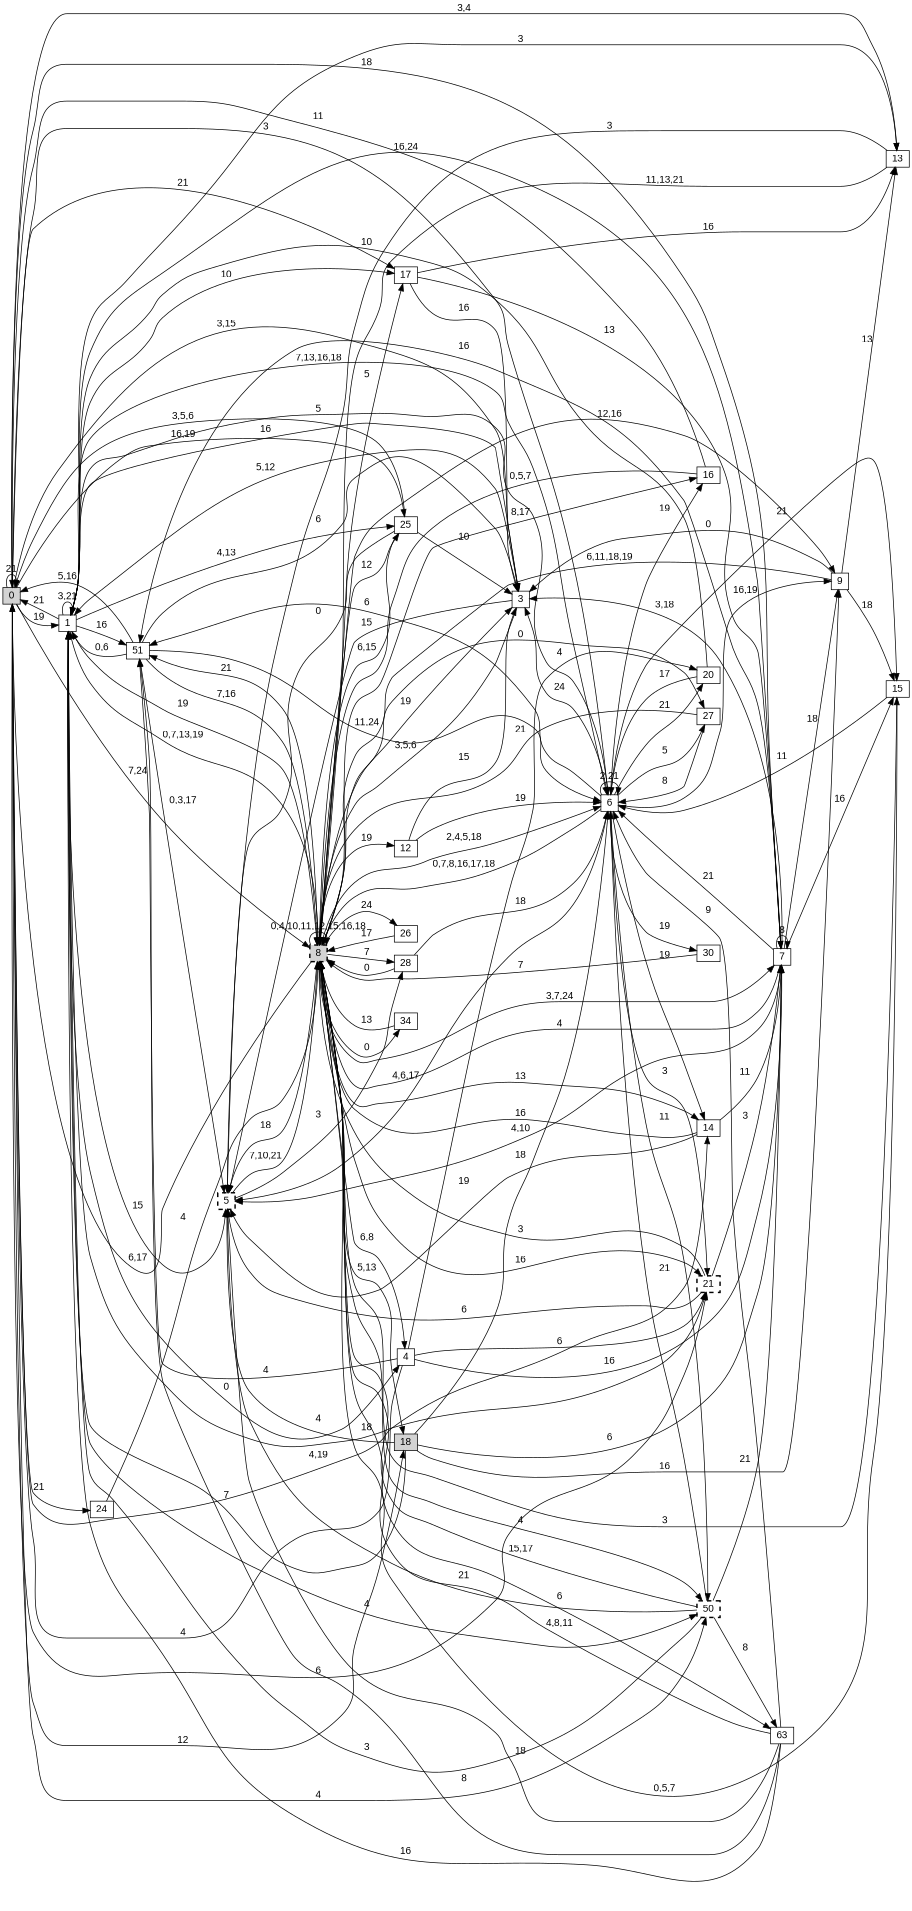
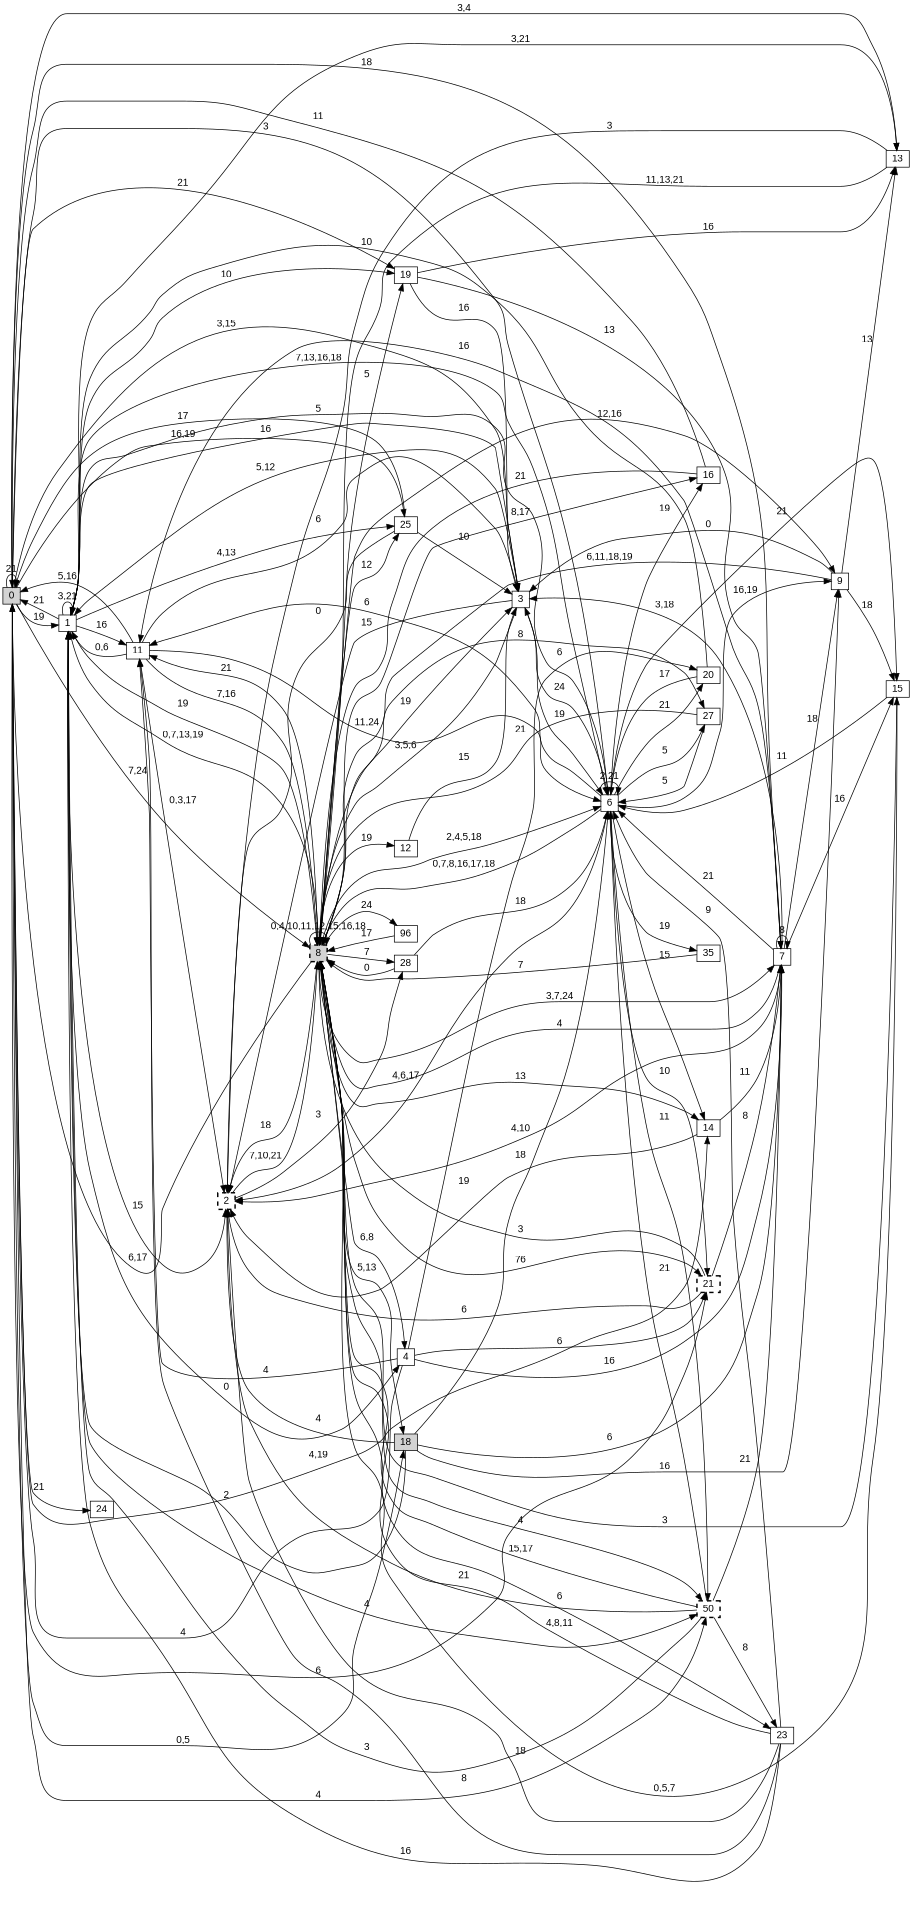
(521, 39) -> (521, 39)
(565, 203) -> none
(406, 275) -> (406, 275)
(183, 416) -> (183, 416)
(521, 476) -> (521, 476)
(521, 634) -> (521, 634)
(138, 651) -> (138, 651)
(560, 653) -> (560, 653)
(348, 684) -> none
(665, 781) -> (665, 781)
(502, 808) -> (541, 707)
(406, 934) -> (406, 934)
(708, 953) -> (708, 953)
(665, 955) -> (665, 955)
(406, 1021) -> none
(665, 1071) -> (665, 1071)
(745, 1116) -> (745, 1116)
(463, 1126) -> none
(226, 1201) -> (226, 1201)
(202, 1225) -> none
(521, 1260) -> (521, 1260)
(113, 1318) -> none
(226, 1495) -> (226, 1495)
(782, 1736) -> (782, 1736)
(183, 1740) -> (183, 1740)
